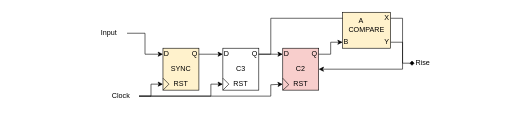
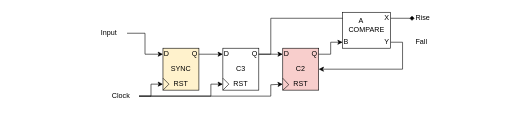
(367, 30) -> (367, 30)
none -> (427, 42)
(427, 63) -> (427, 18)
